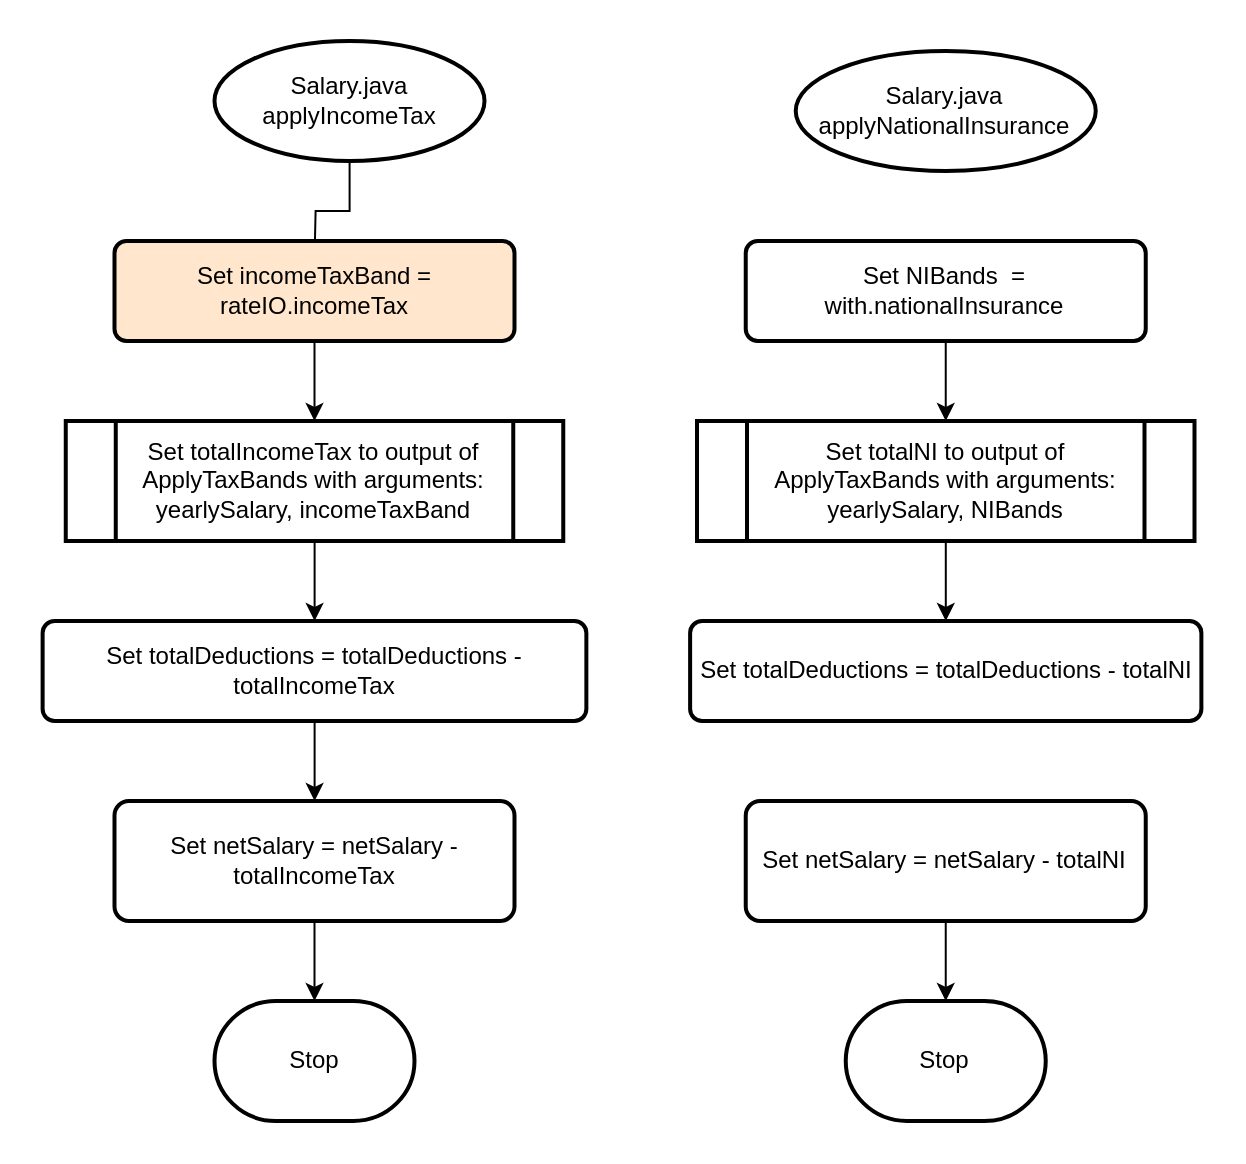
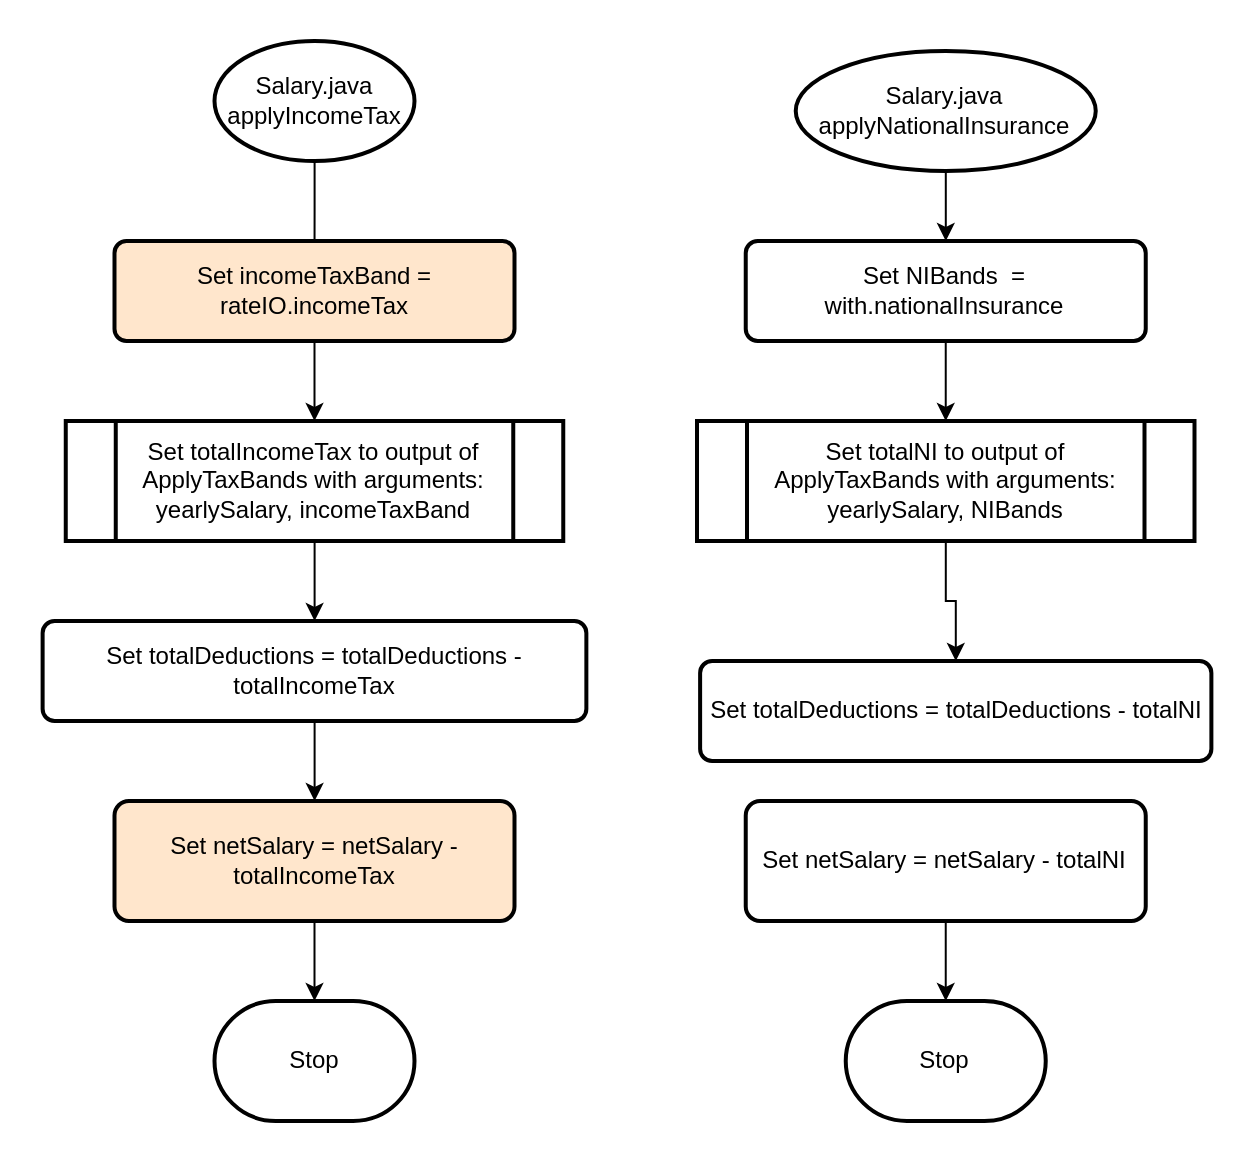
(350, 101) -> (315, 101)
none -> (946, 209)
(946, 671) -> (956, 711)
(315, 861) -> (315, 861)
